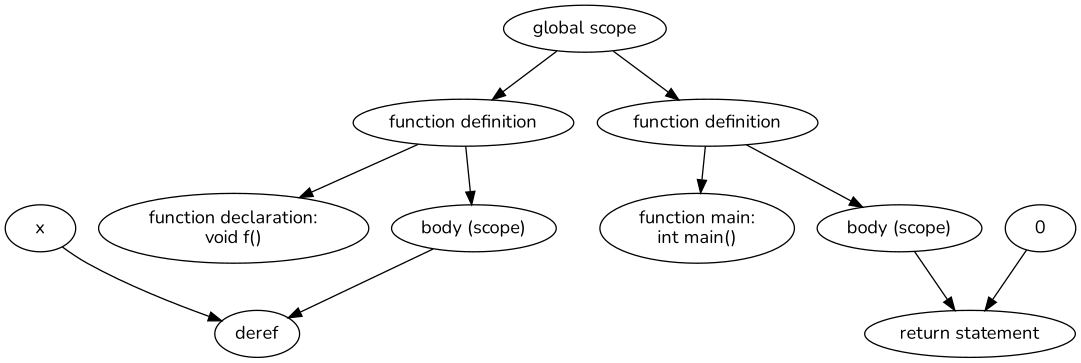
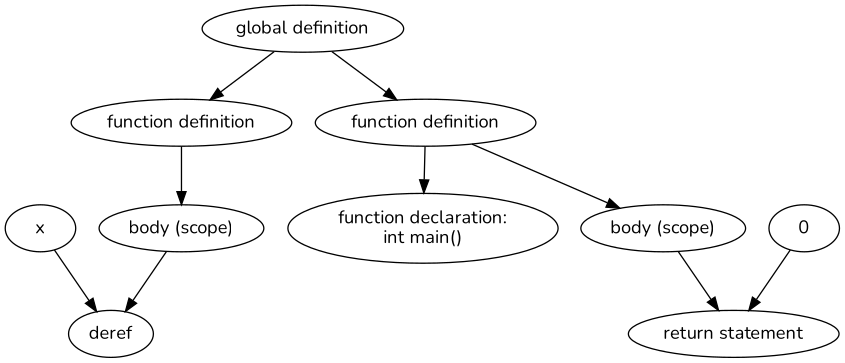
(585, 29) -> (303, 29)
(234, 228) -> none
(697, 228) -> (423, 228)
